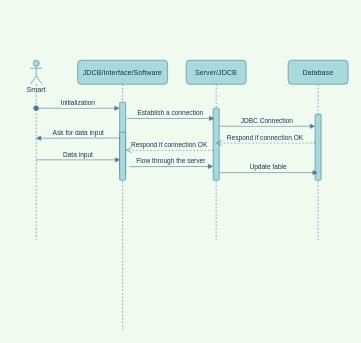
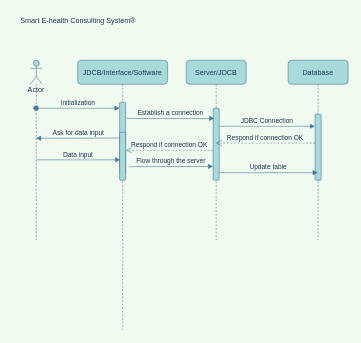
none -> (78, 21)
(36, 95) -> (36, 95)
